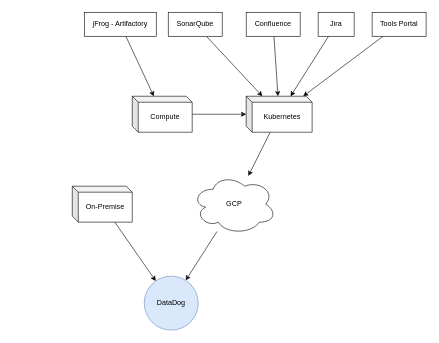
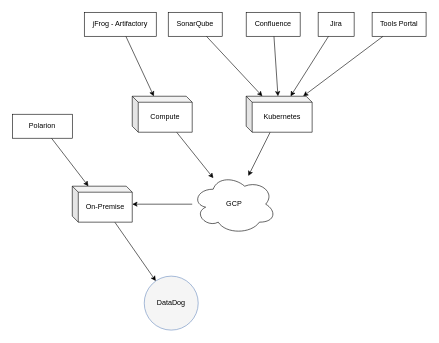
(240, 114) -> (194, 153)
none -> (42, 126)
none -> (69, 161)
(202, 254) -> (137, 204)
(171, 303) -> (171, 303)
